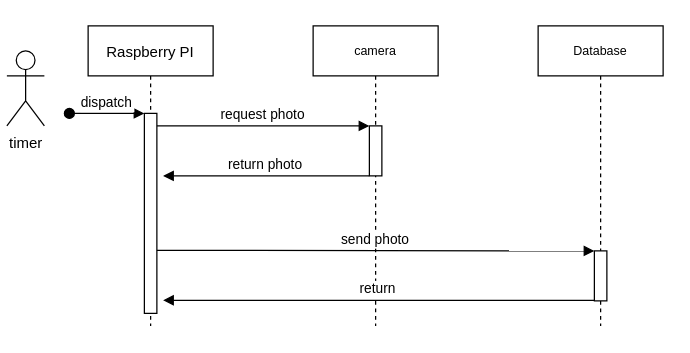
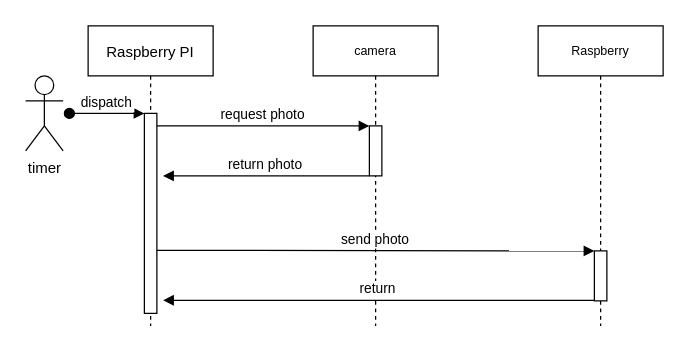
(600, 51) -> (600, 51)
(26, 88) -> (44, 113)
